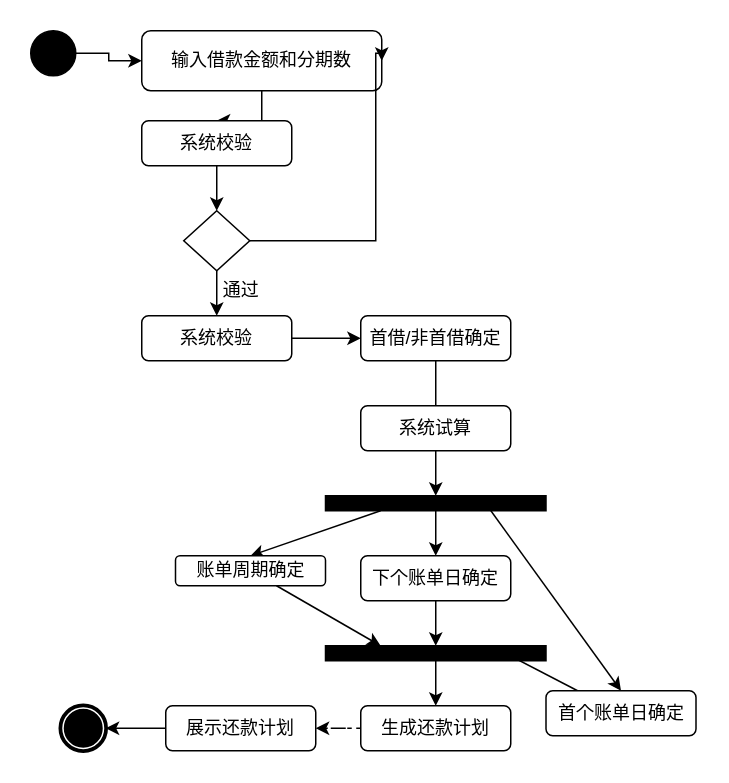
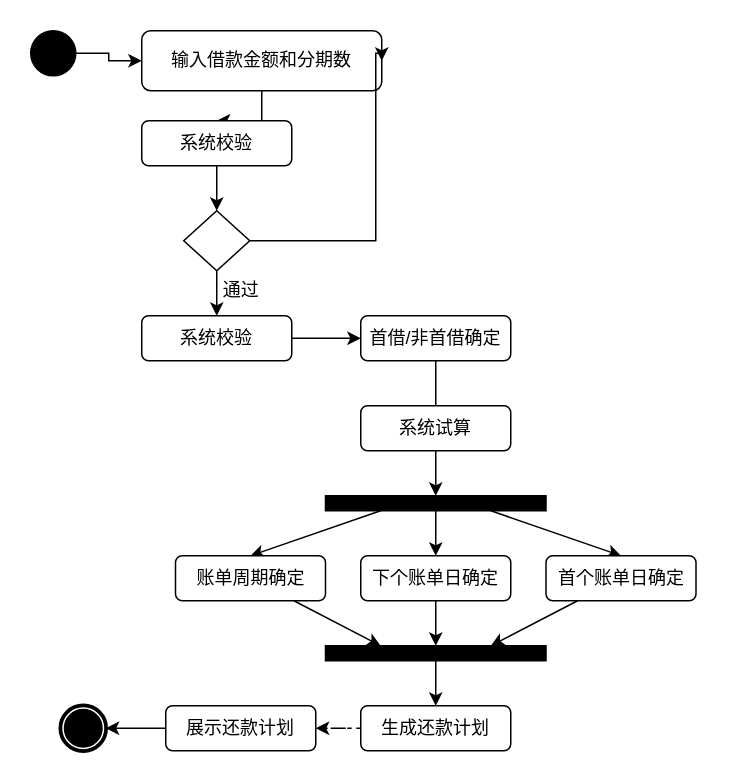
(251, 571) -> (251, 578)
(621, 713) -> (621, 578)
